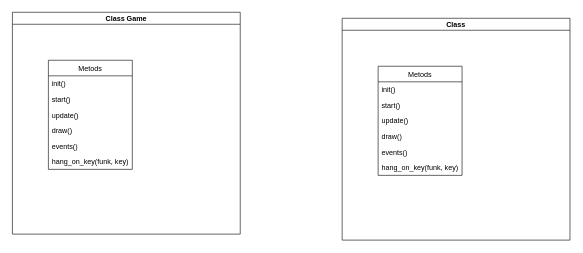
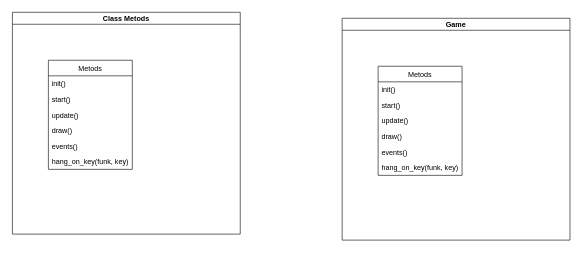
(126, 19) -> (126, 19)
(456, 25) -> (456, 25)
